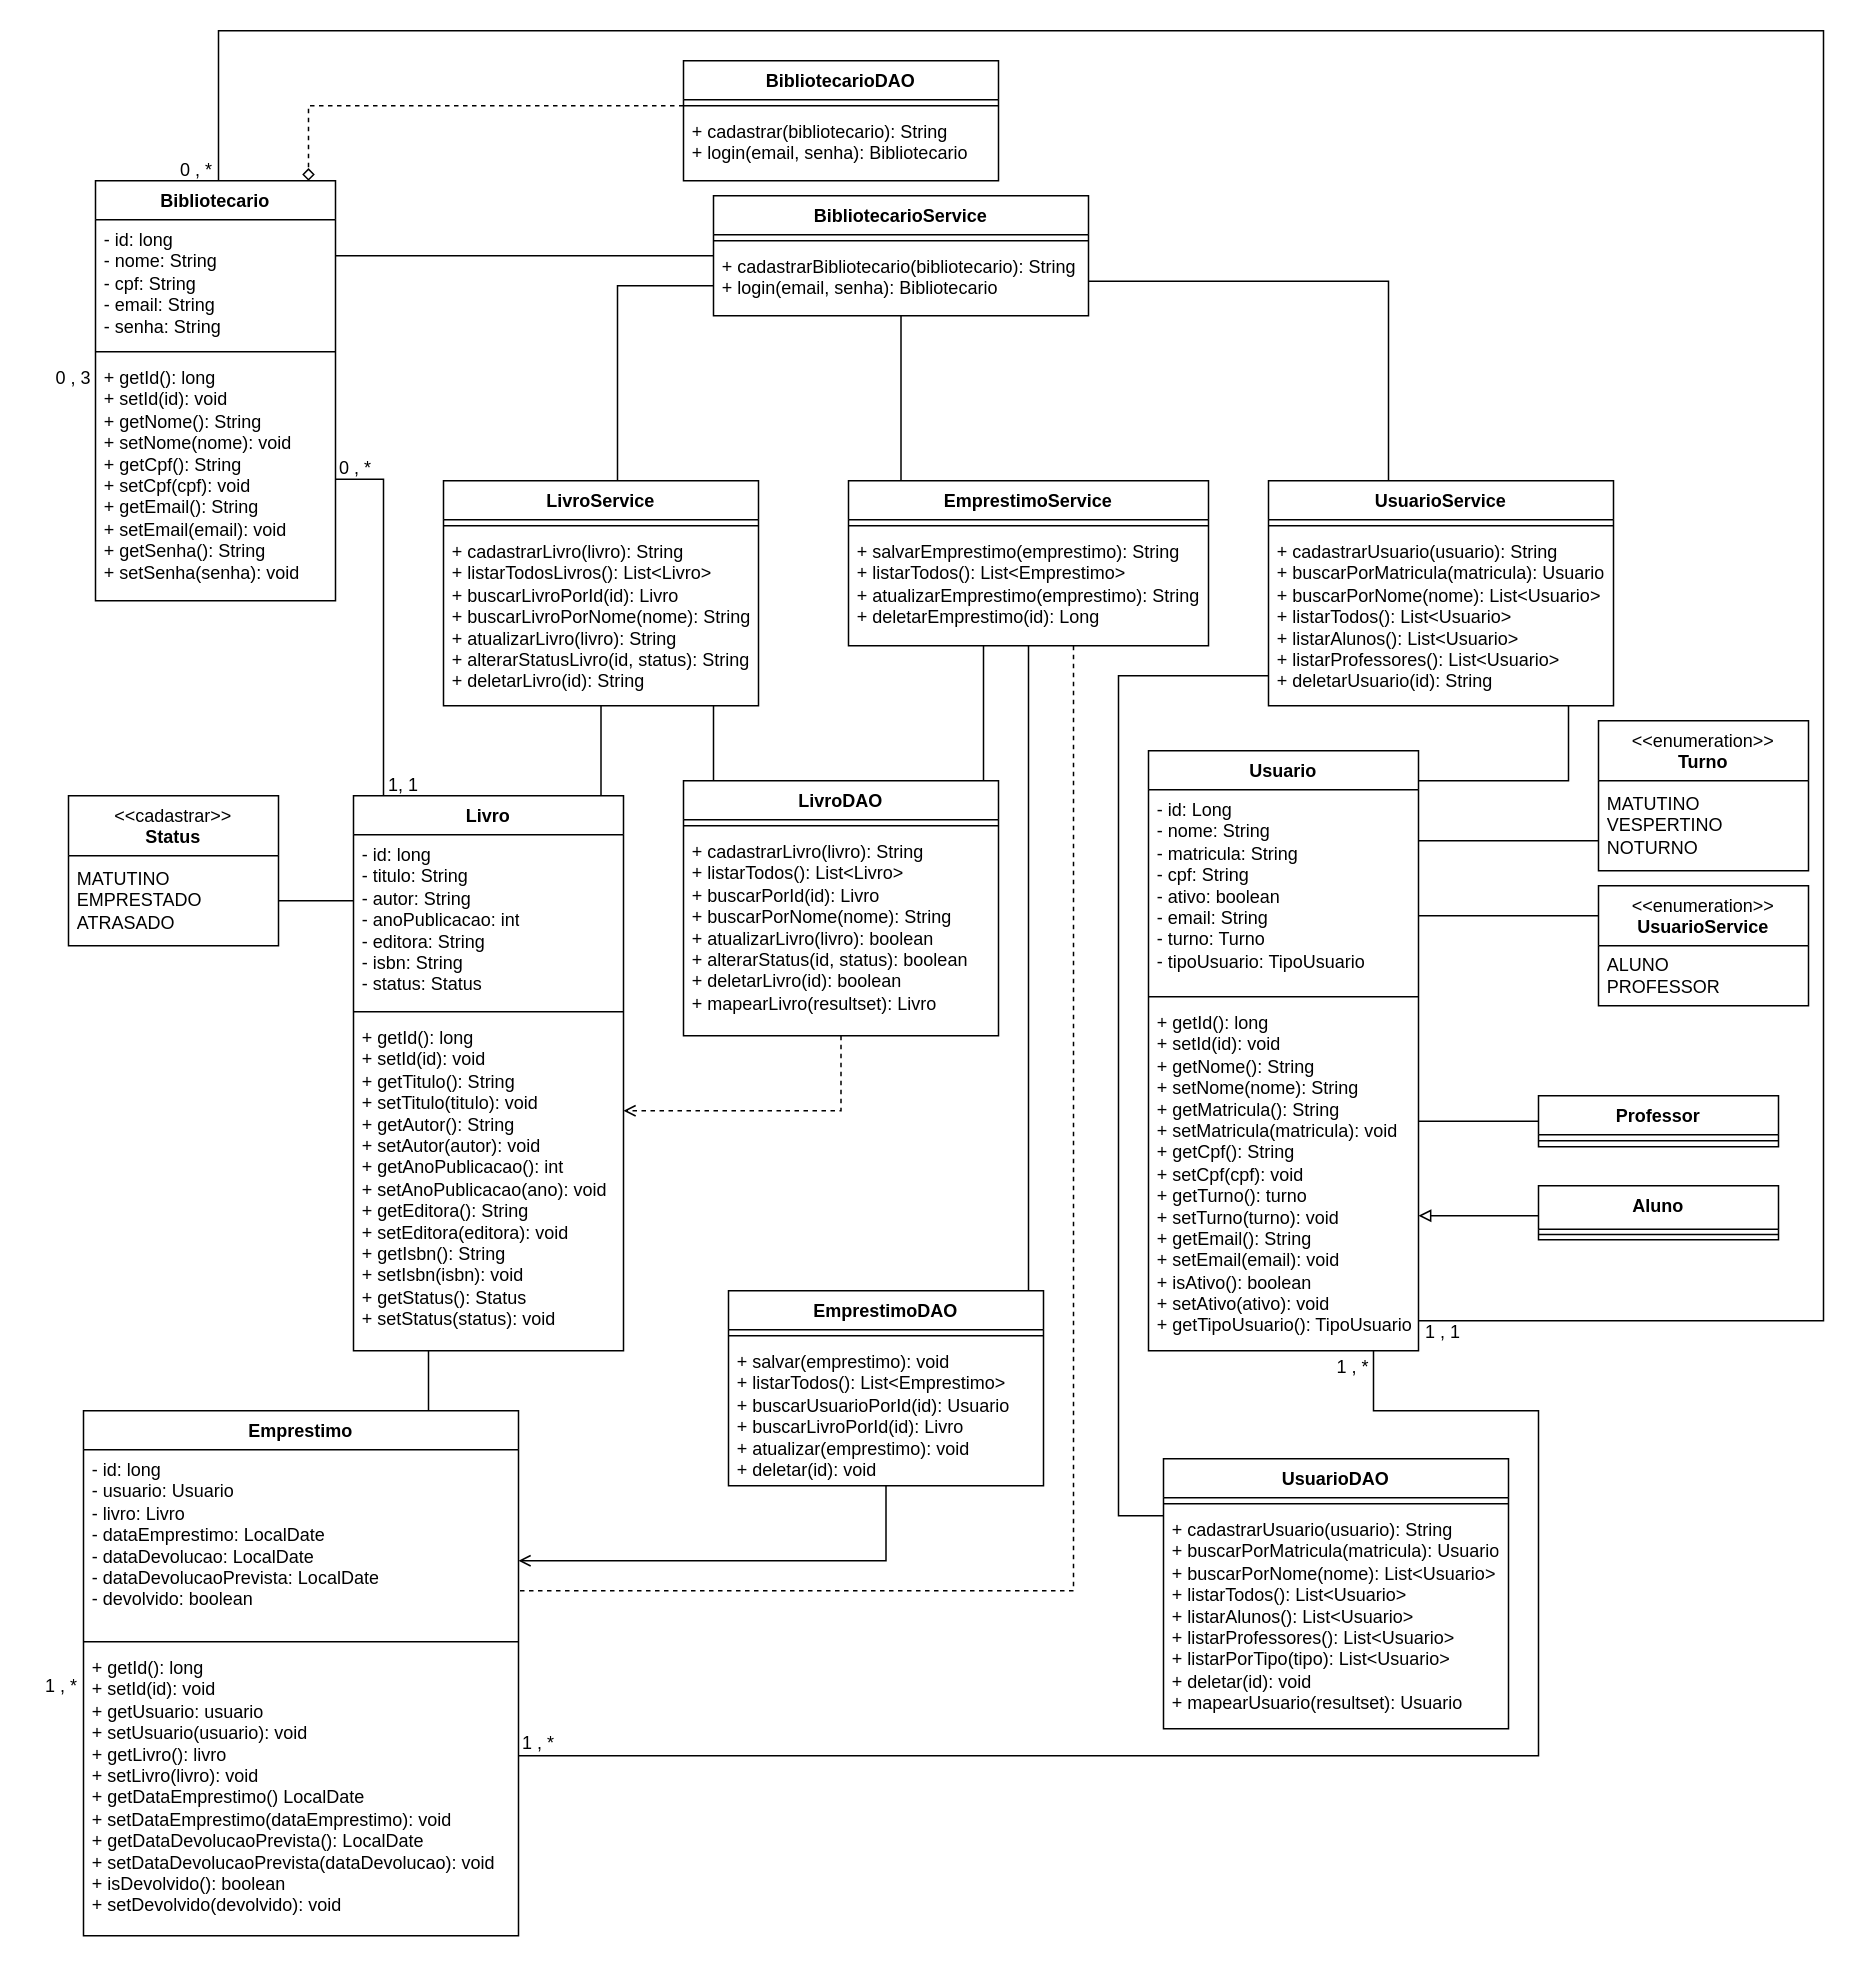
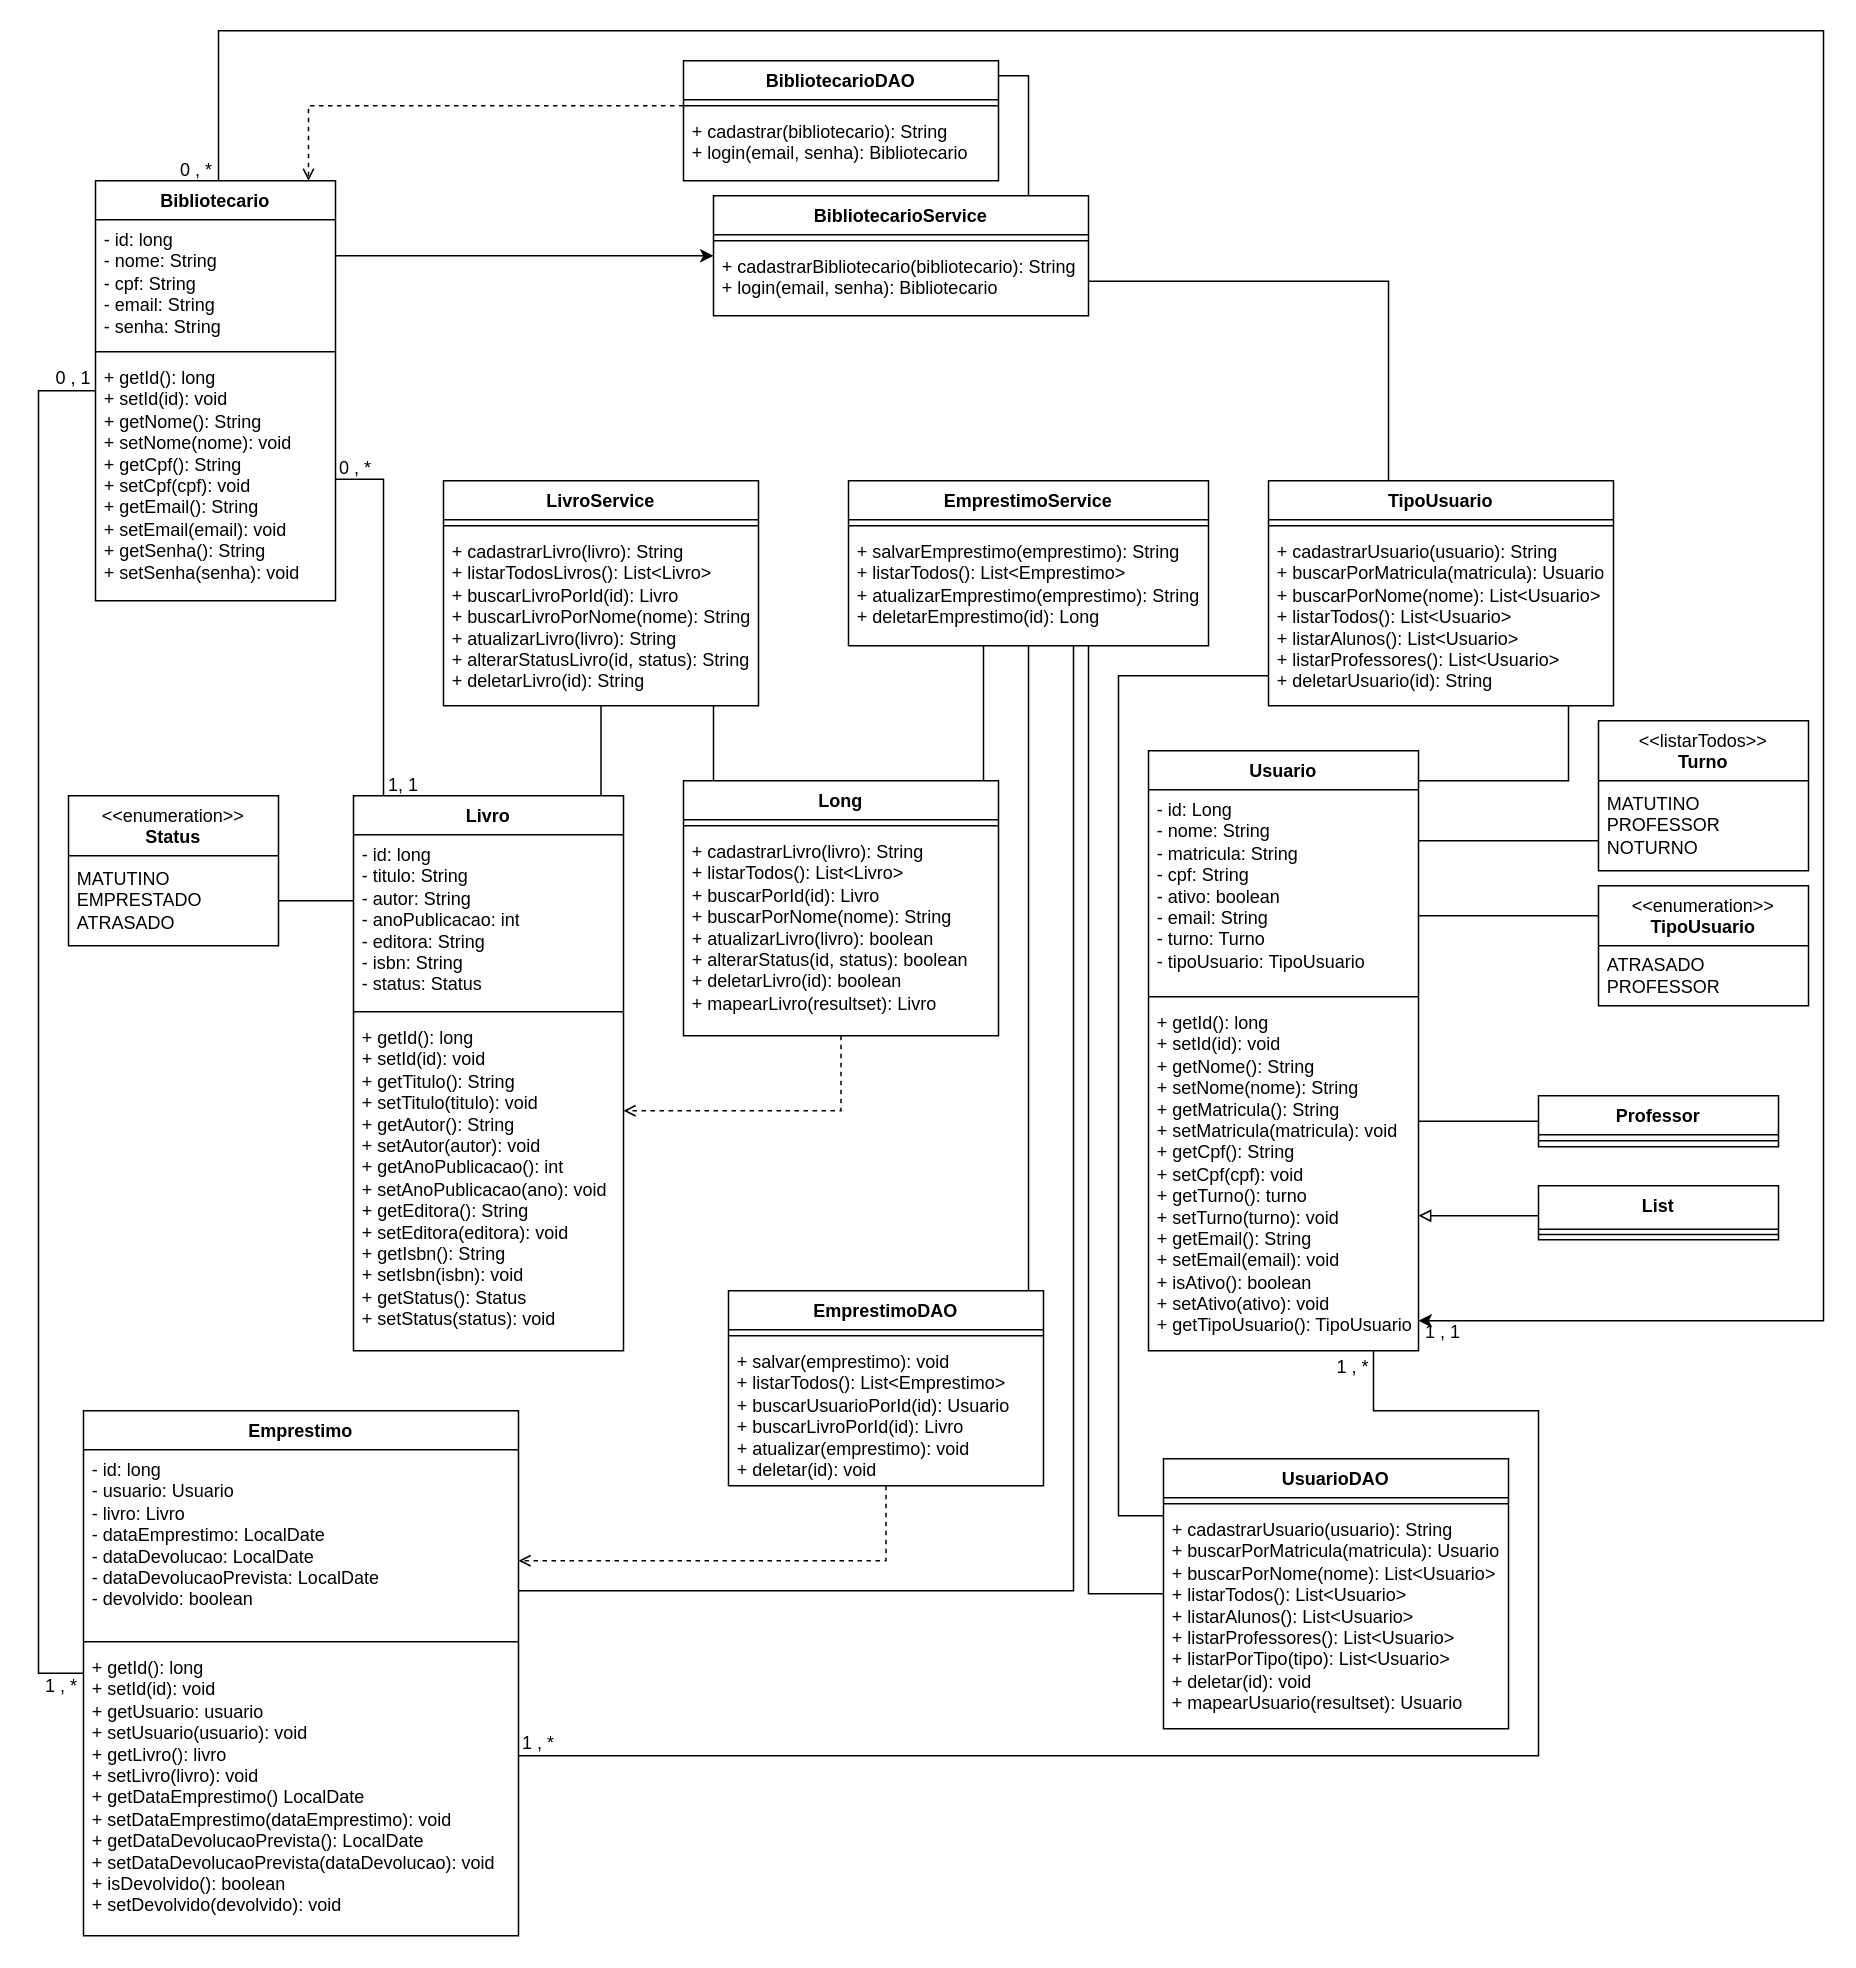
none -> (1028, 121)
(308, 167) -> (308, 171)
(705, 256) -> (702, 256)
(617, 337) -> none
(74, 379) -> (74, 379)
(901, 399) -> none
(1441, 502) -> (1441, 502)
(1703, 753) -> (1703, 753)
(841, 802) -> (841, 802)
(1658, 826) -> (1653, 826)
(173, 828) -> (173, 828)
(1703, 918) -> (1703, 918)
(1653, 976) -> (1653, 976)
none -> (38, 1026)
none -> (1088, 1157)
(1658, 1207) -> (1658, 1207)
(1426, 1321) -> (1430, 1321)
(428, 1382) -> none
(1073, 1396) -> (1073, 1396)
(741, 1561) -> (741, 1561)
